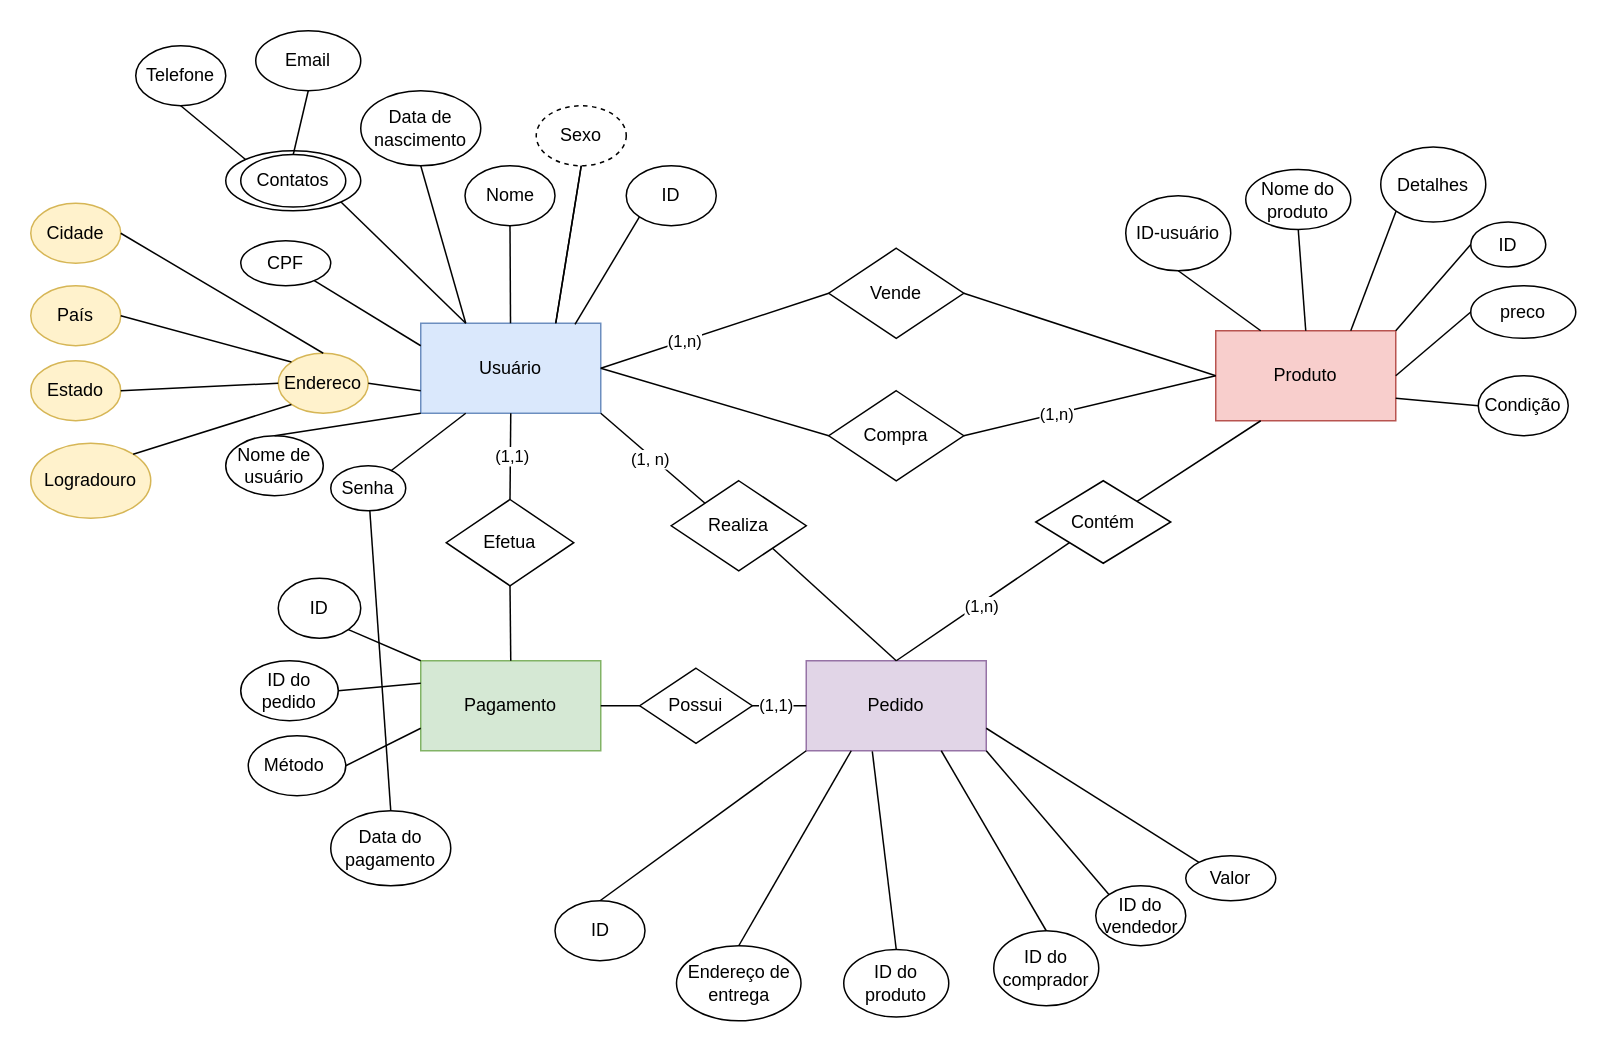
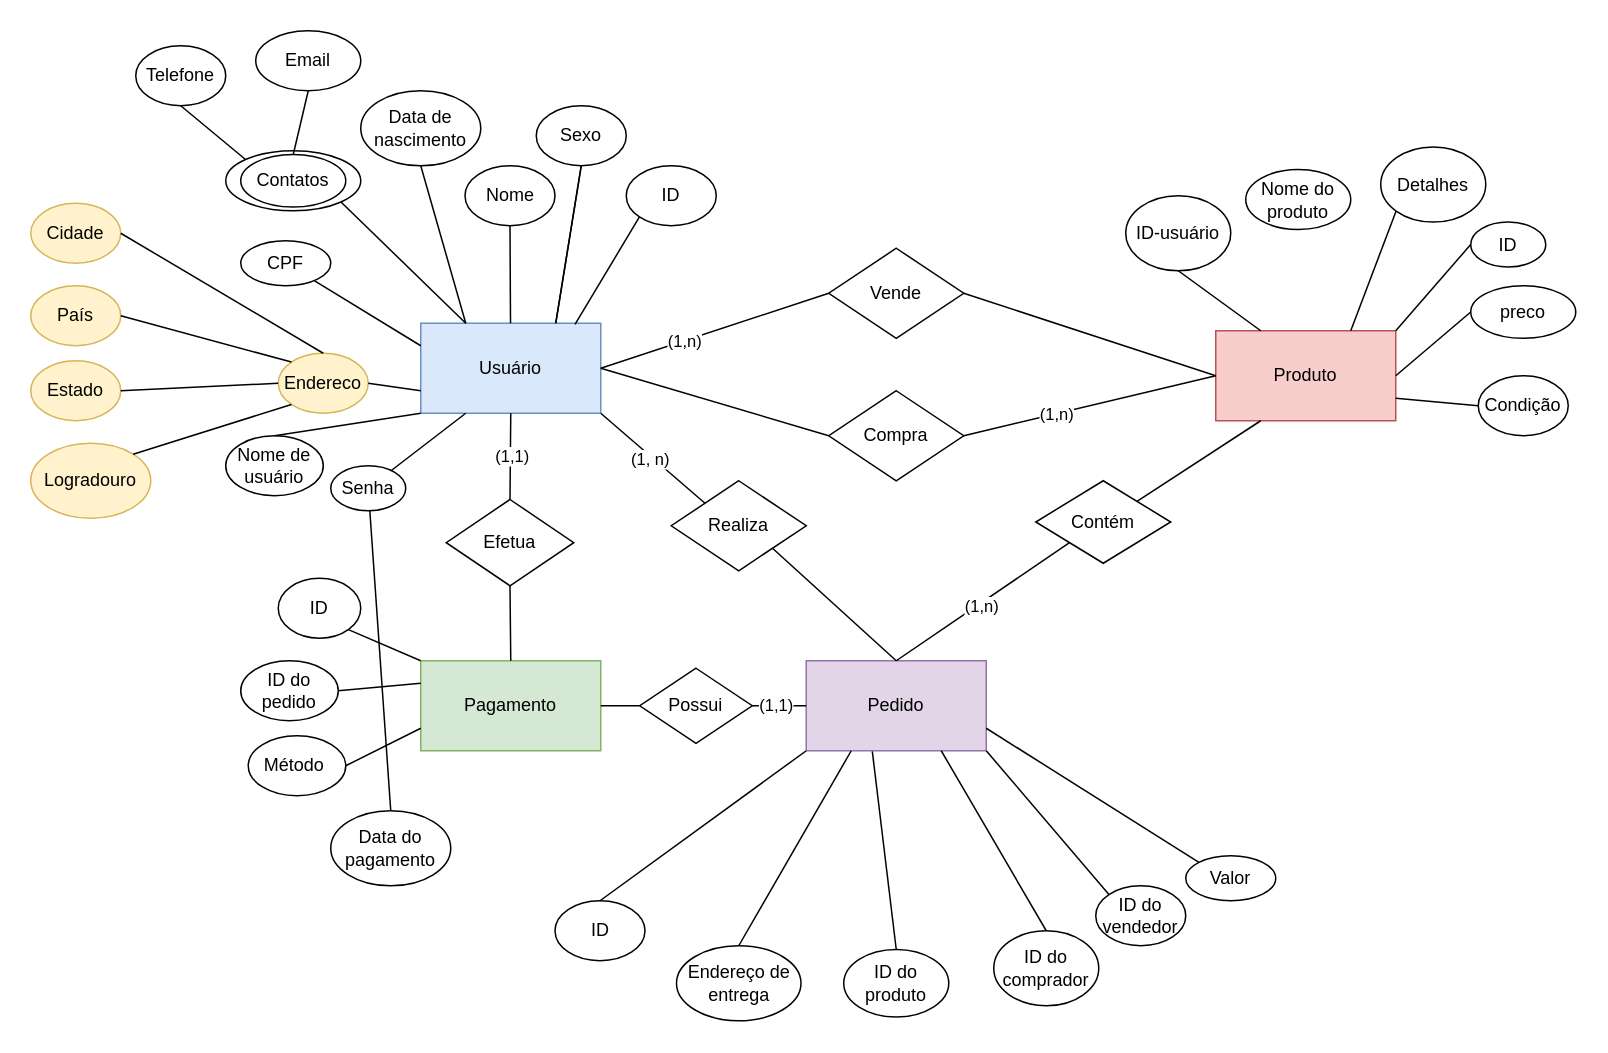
(581, 136) -> (581, 136)
(1302, 280) -> none
